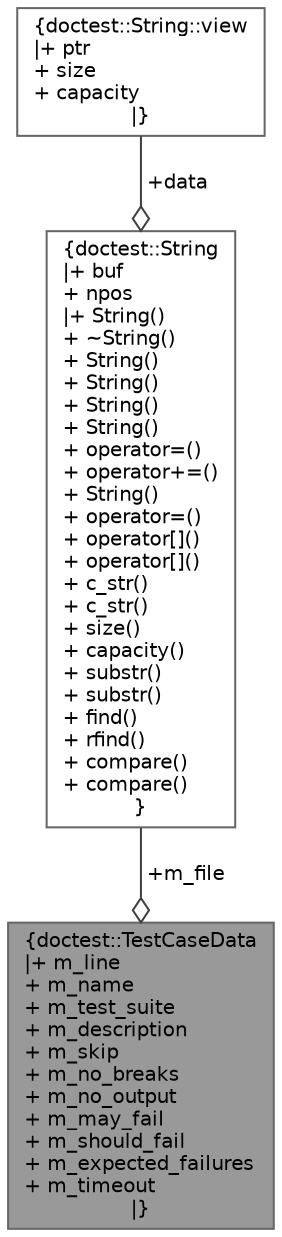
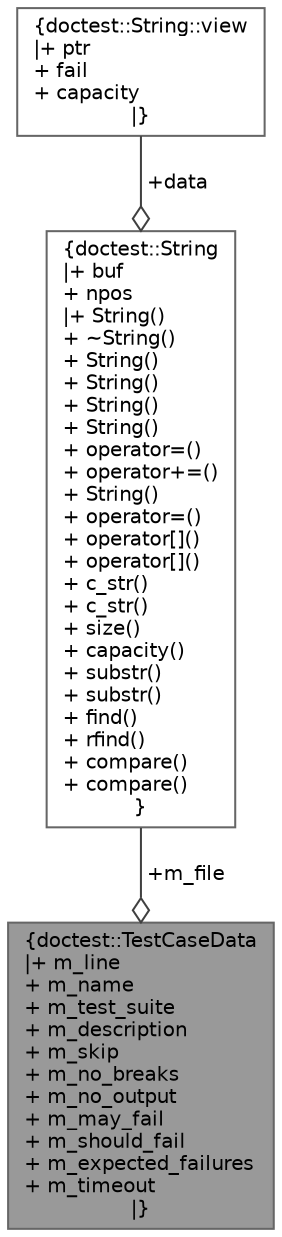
(141, 72) -> (141, 72)
